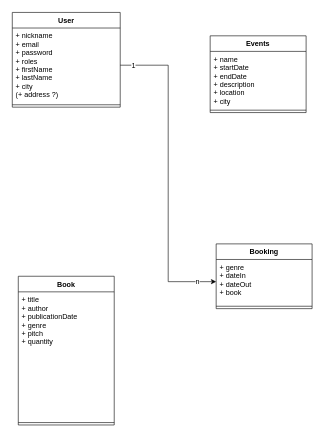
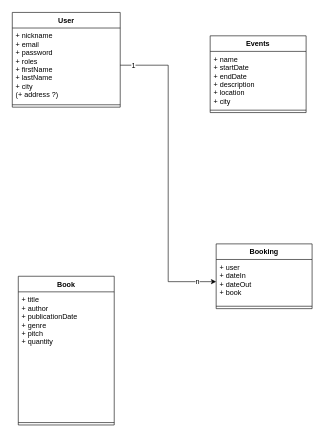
(233, 268) -> (231, 268)
